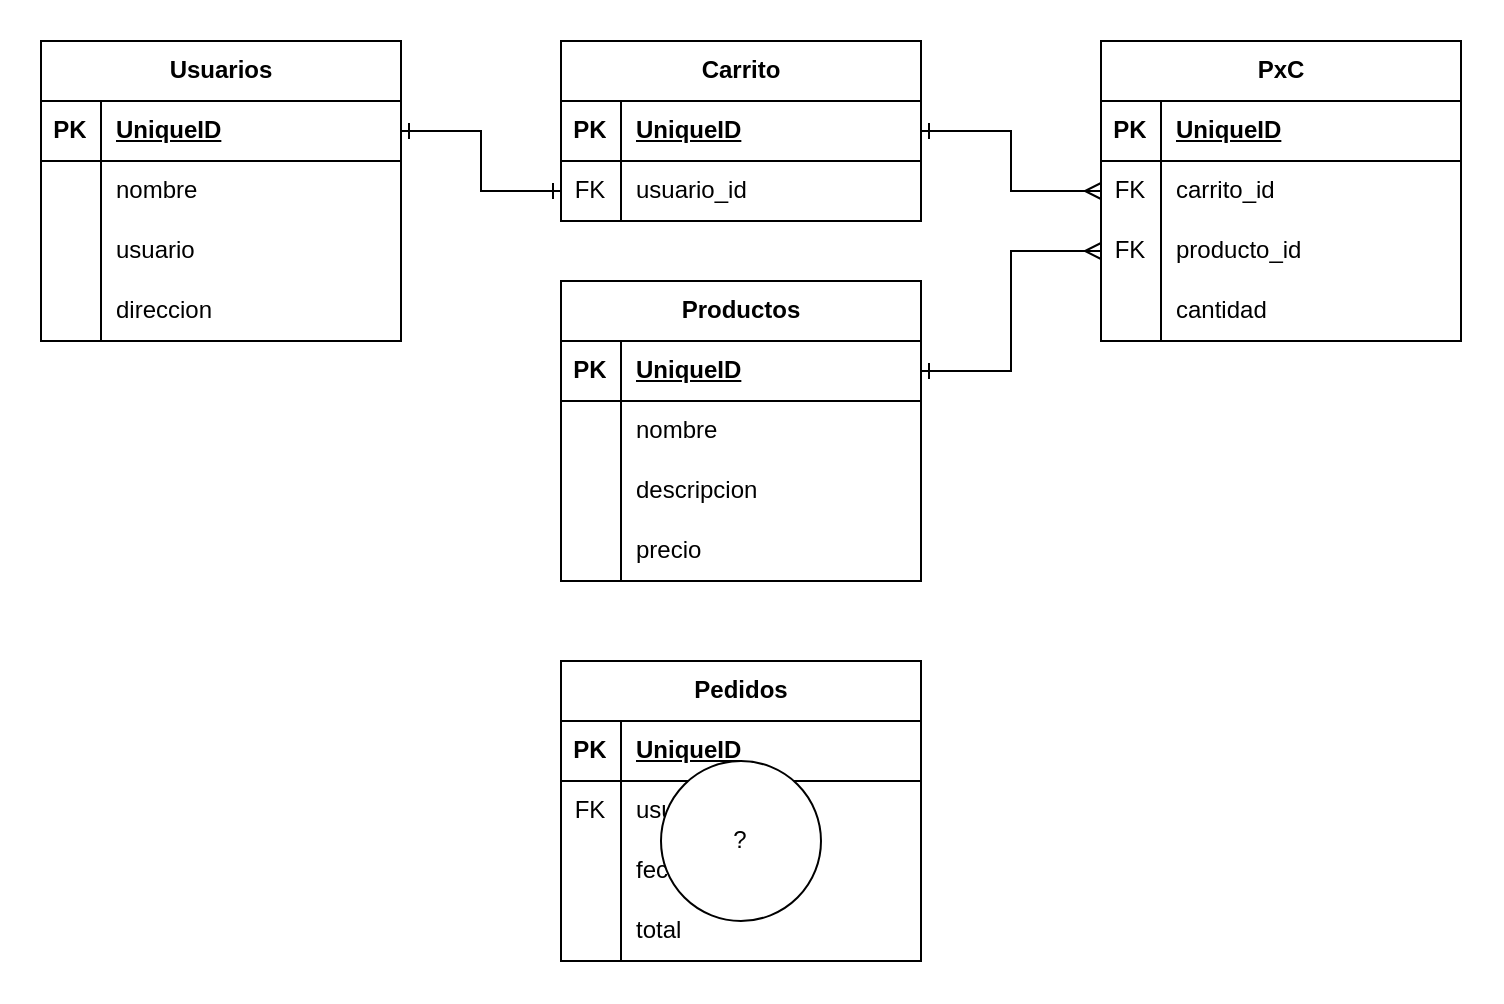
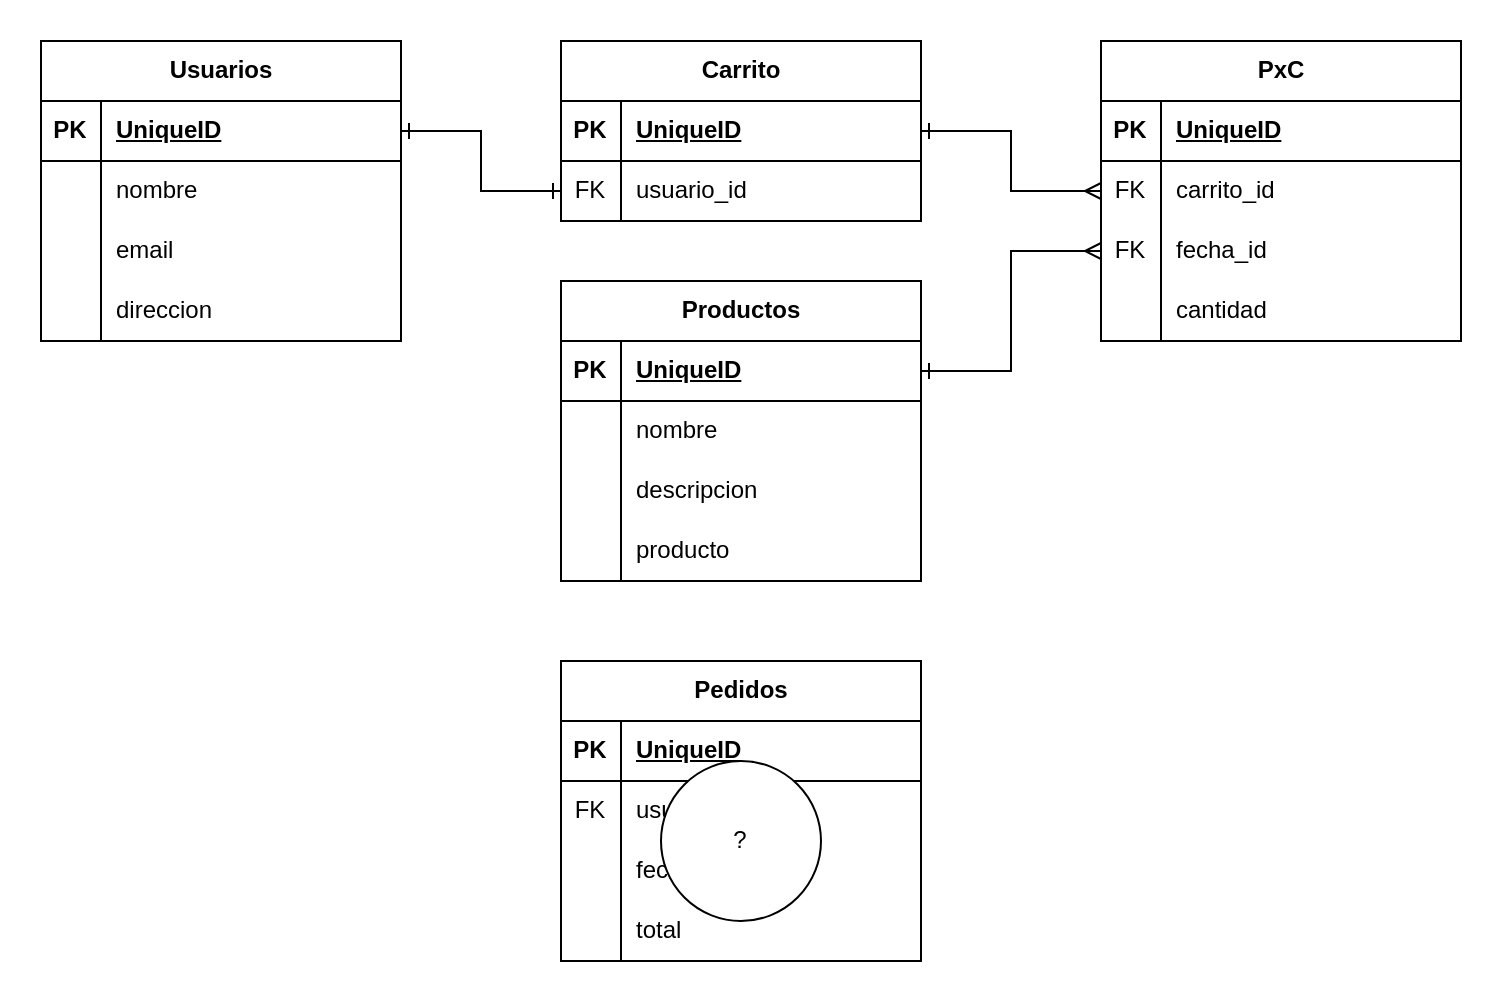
(161, 251) -> (144, 251)
(1248, 251) -> (1228, 251)
(674, 551) -> (691, 551)
